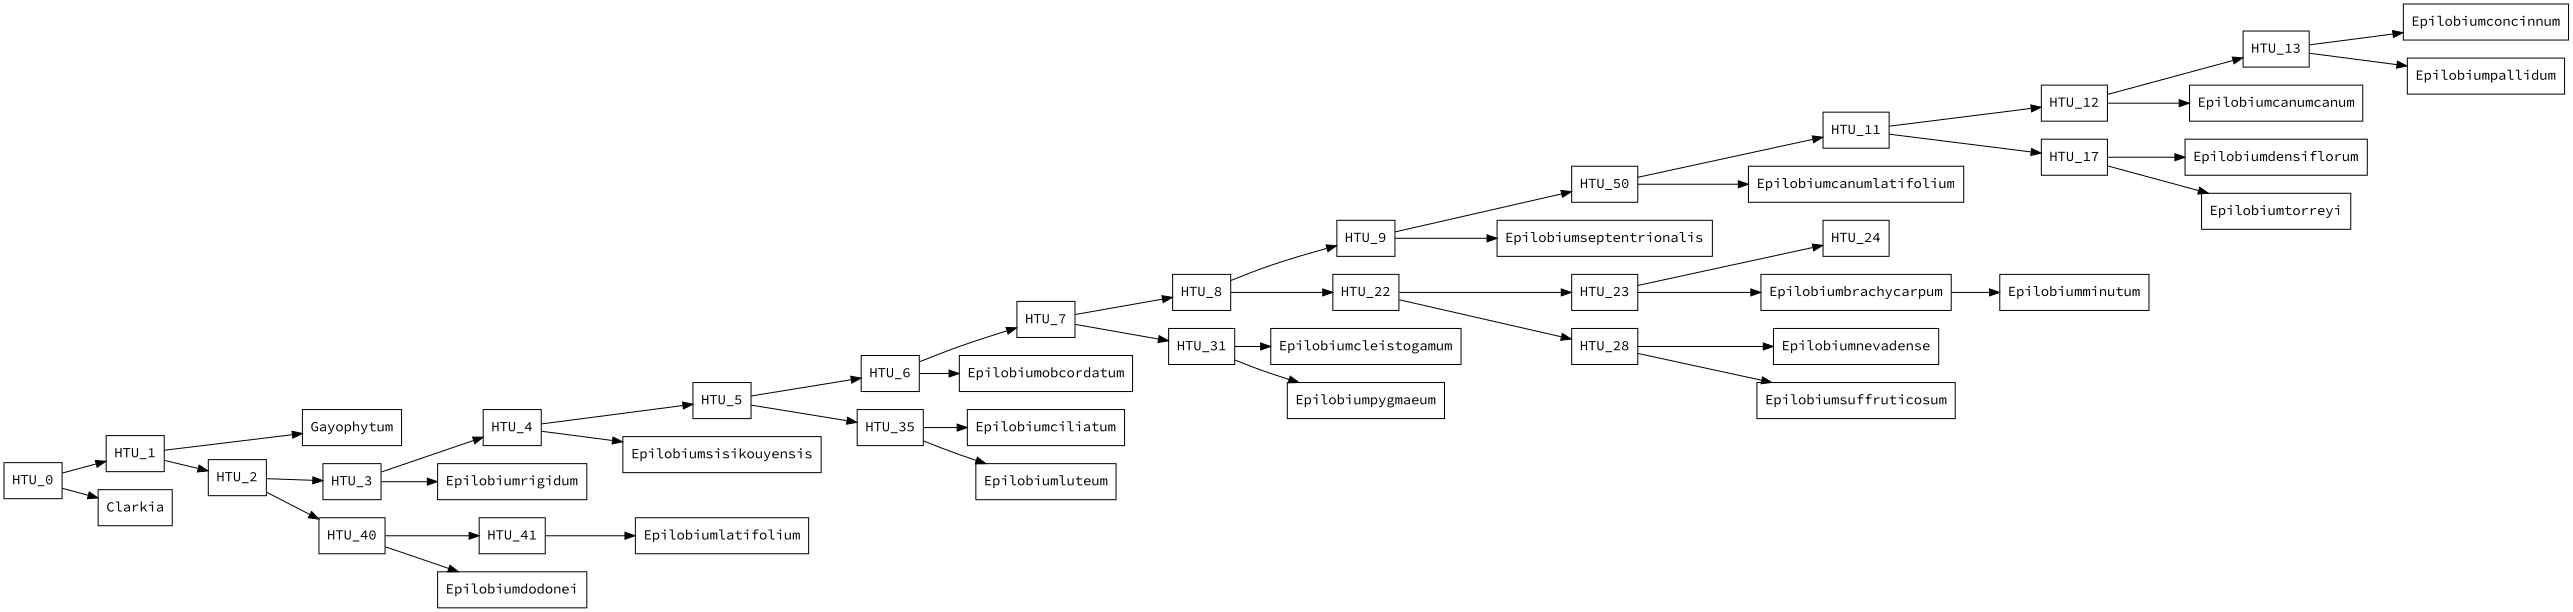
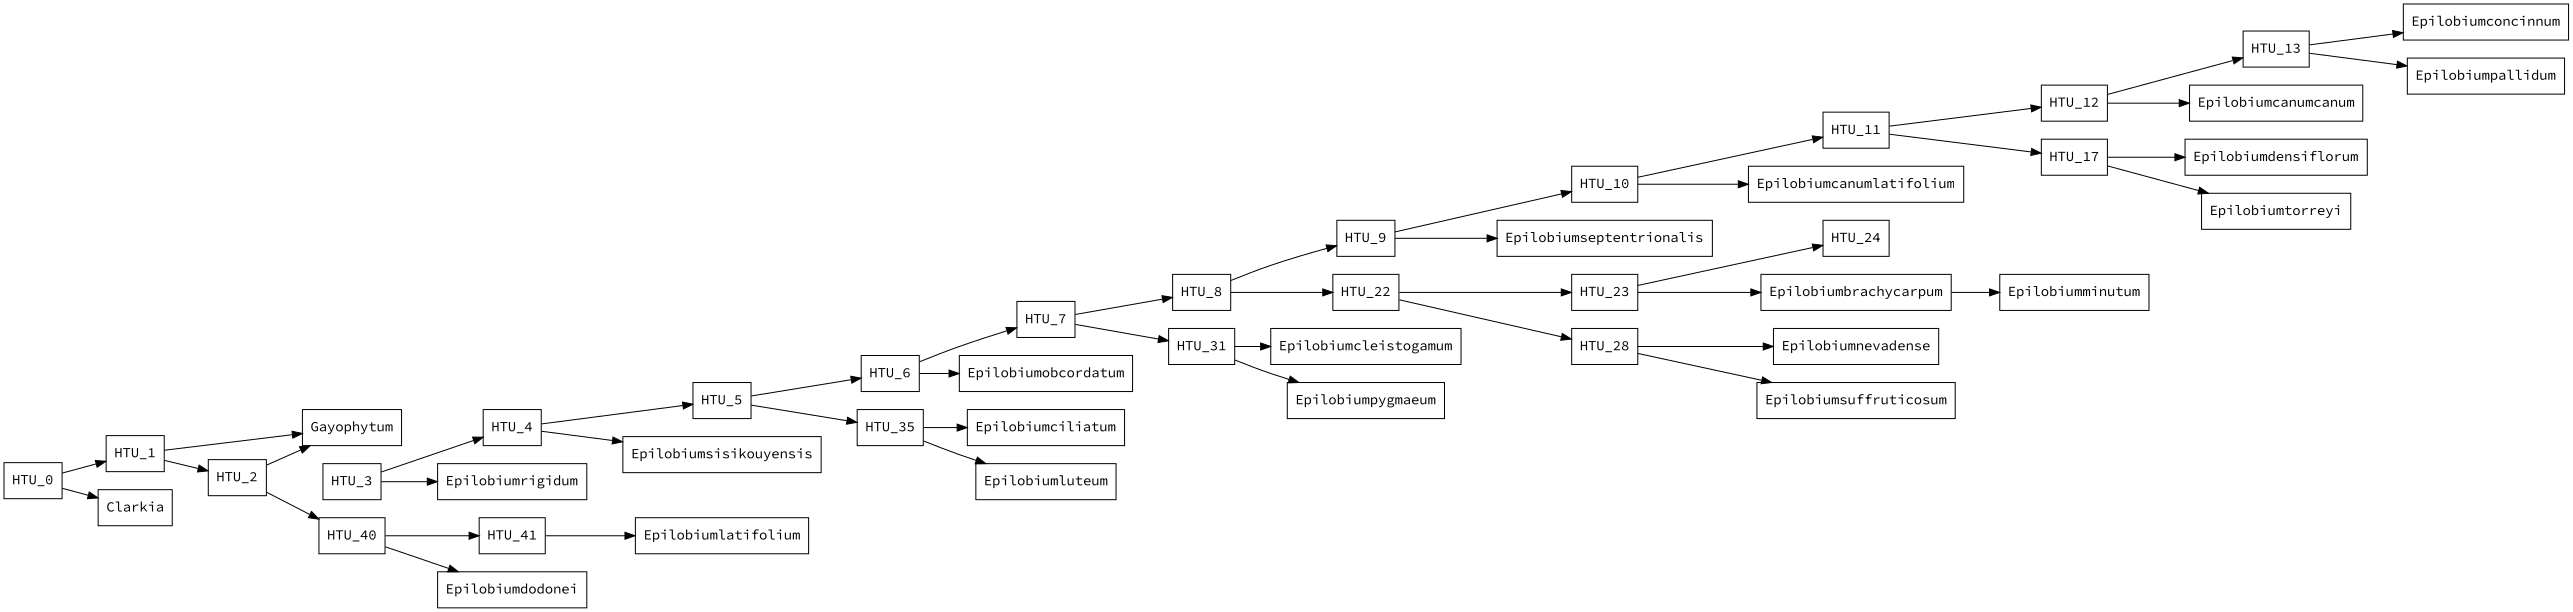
(1605, 184) -> (1605, 184)
(290, 479) -> (284, 458)
